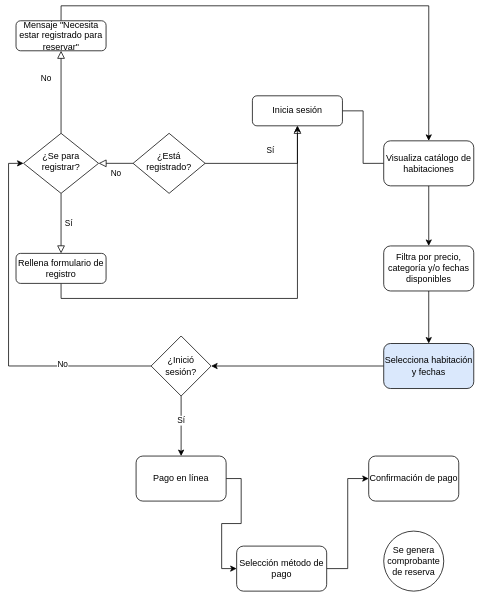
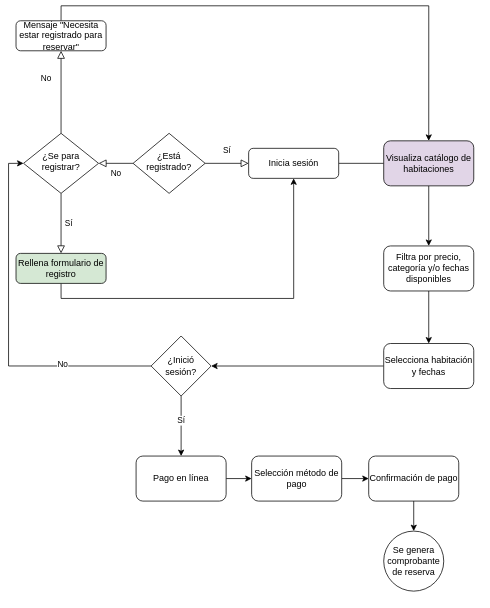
(297, 111) -> (294, 163)
(429, 163) -> (429, 163)
(61, 268) -> (61, 268)
(429, 366) -> (429, 366)
none -> (414, 513)
(282, 568) -> (297, 478)
